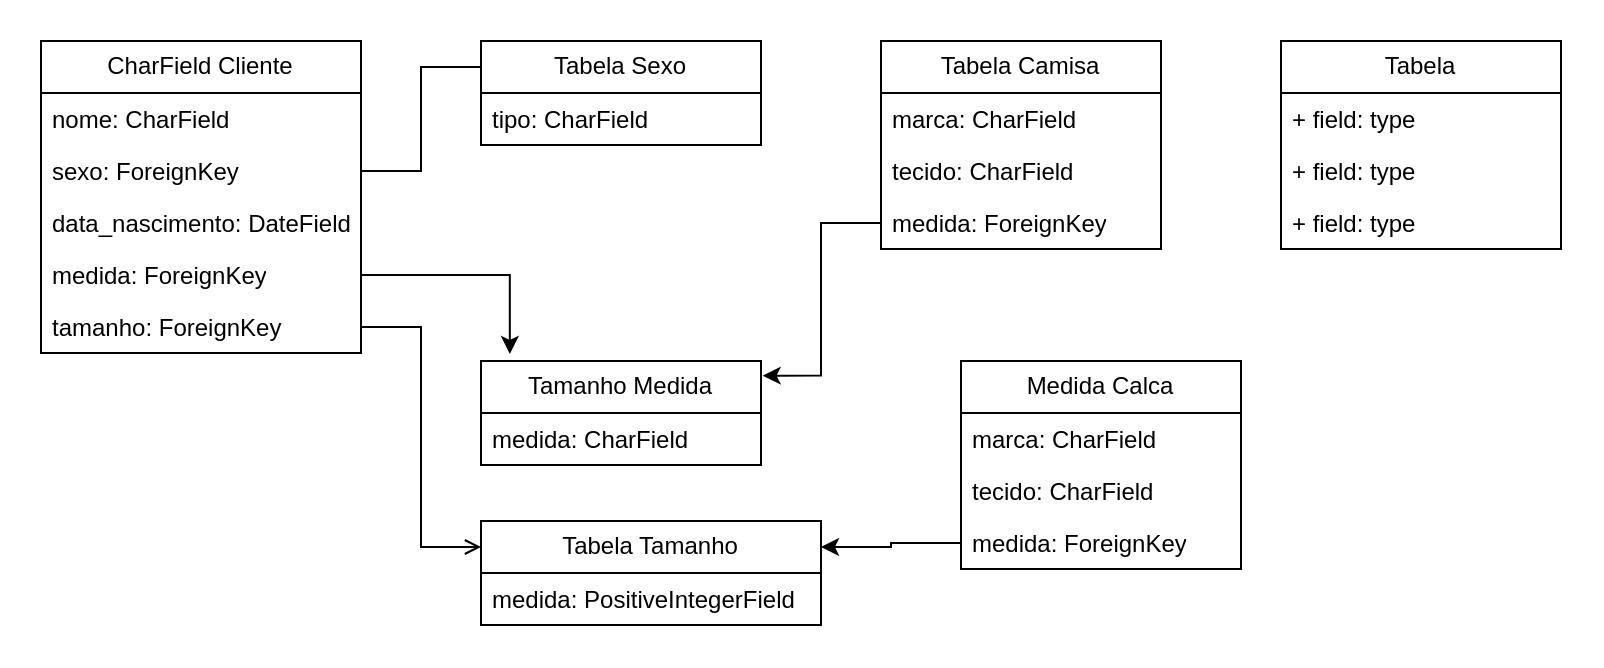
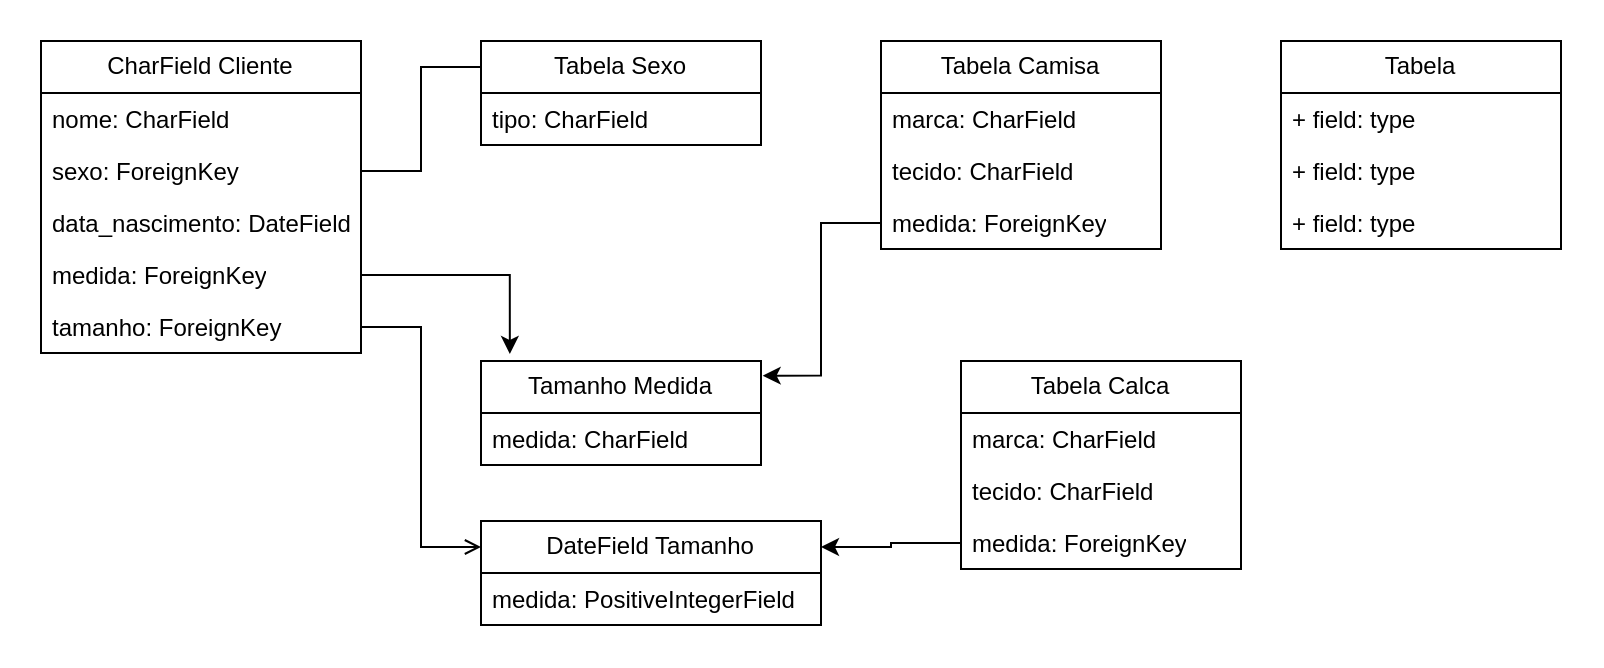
(1101, 387) -> (1101, 387)
(651, 547) -> (651, 547)
